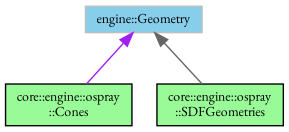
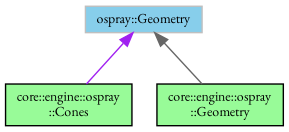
(144, 19) -> (144, 19)
(220, 105) -> (220, 105)
